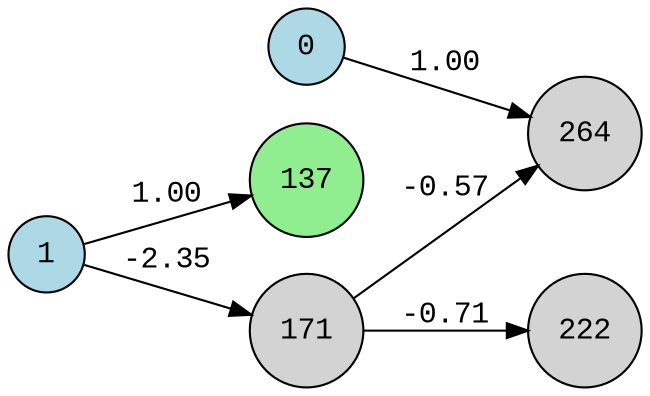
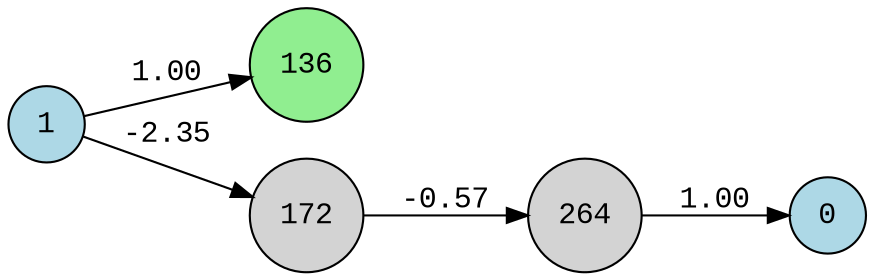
(427, 84) -> (705, 215)
(307, 180) -> (307, 65)
(307, 331) -> (307, 215)
(585, 331) -> none
